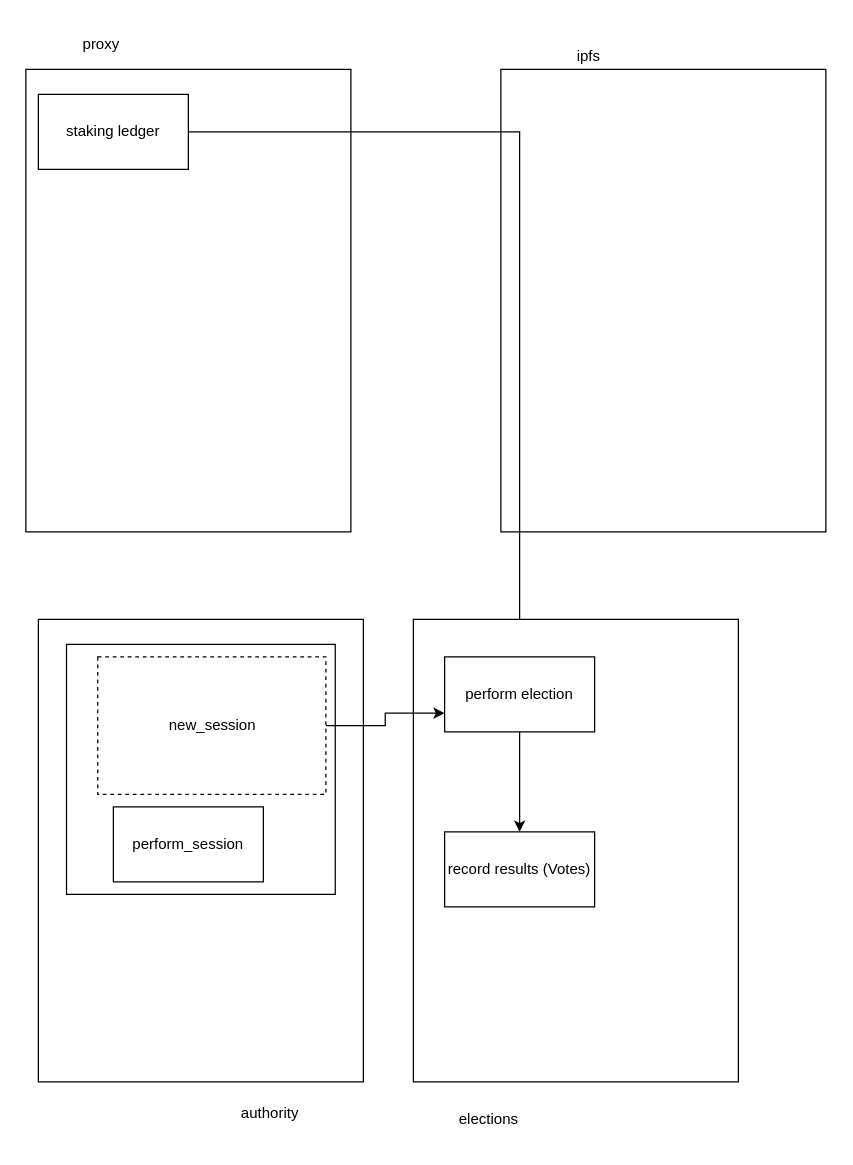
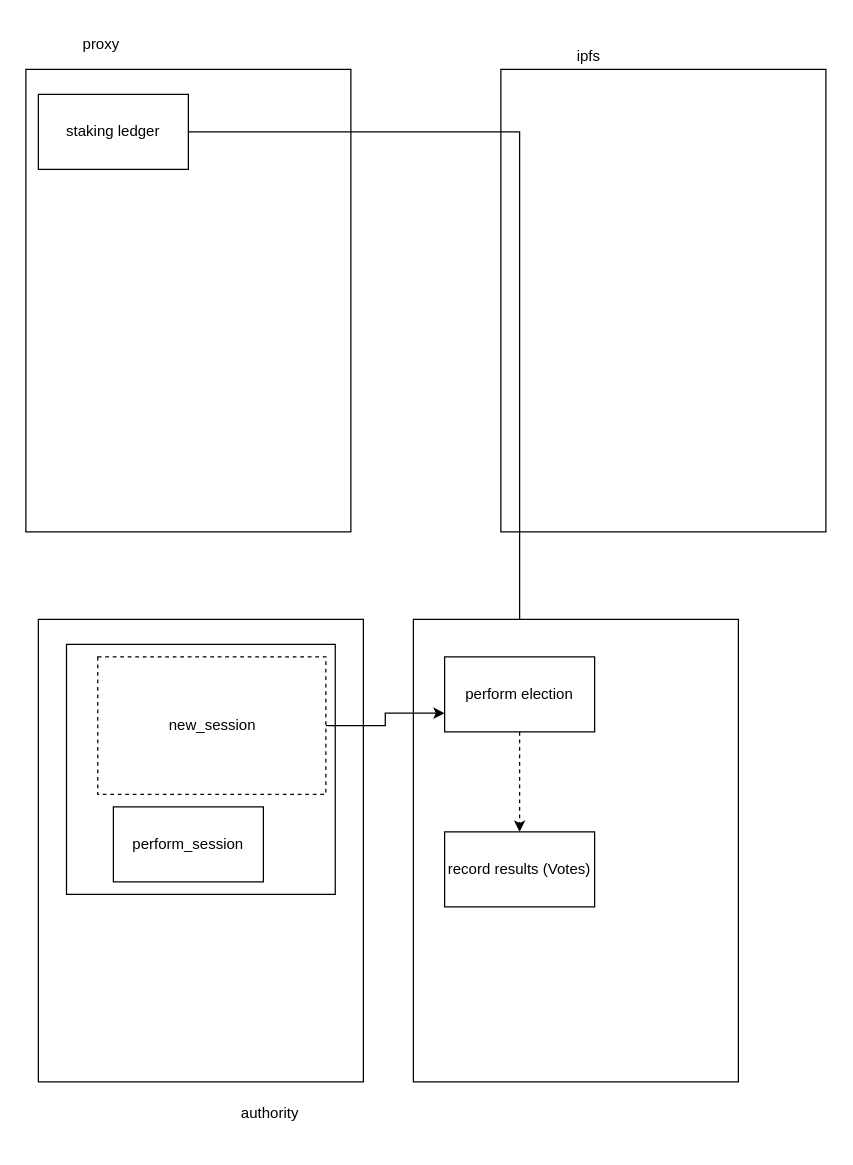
(519, 778) -> (519, 778)
(488, 1119) -> none
